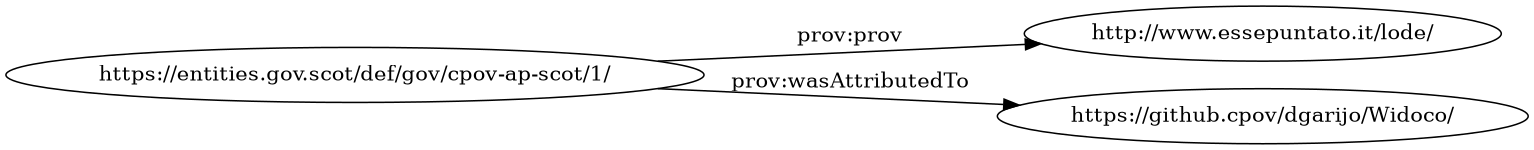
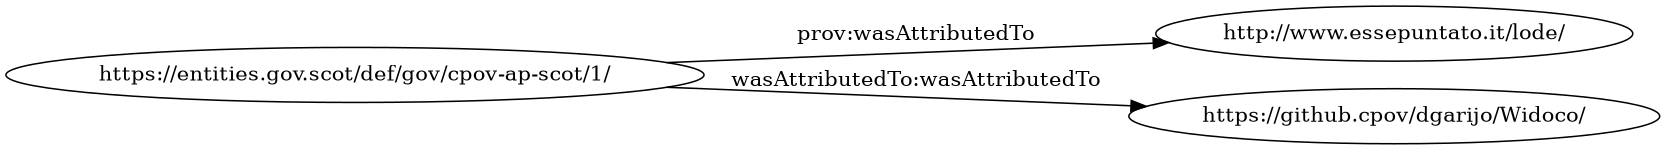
(851, 36) -> (916, 34)
(851, 82) -> (916, 80)
